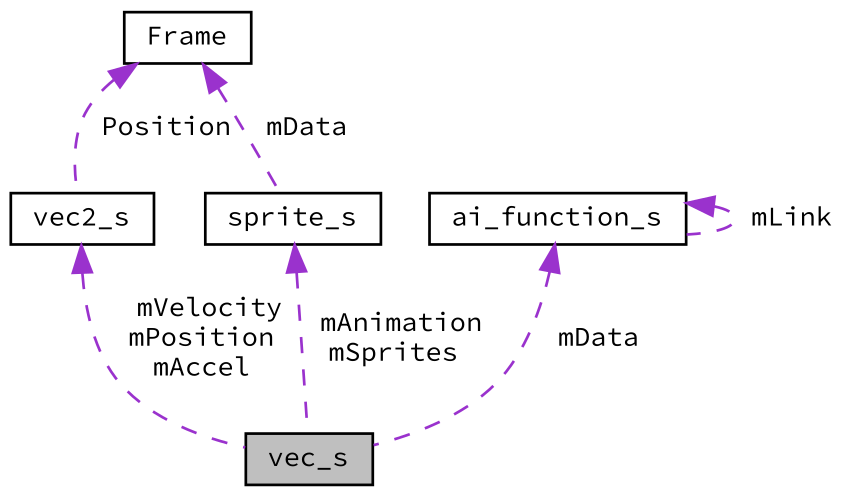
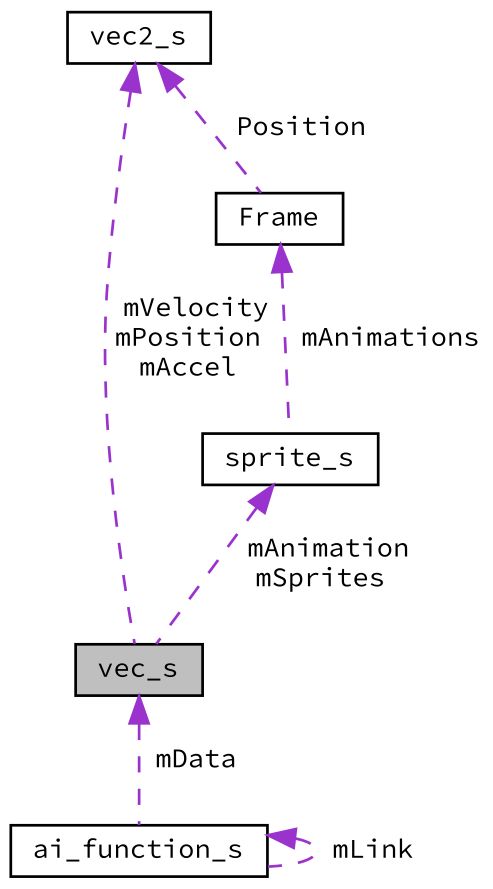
(300, 128) -> (384, 339)
(79, 130) -> (218, 139)
(491, 388) -> (139, 774)
